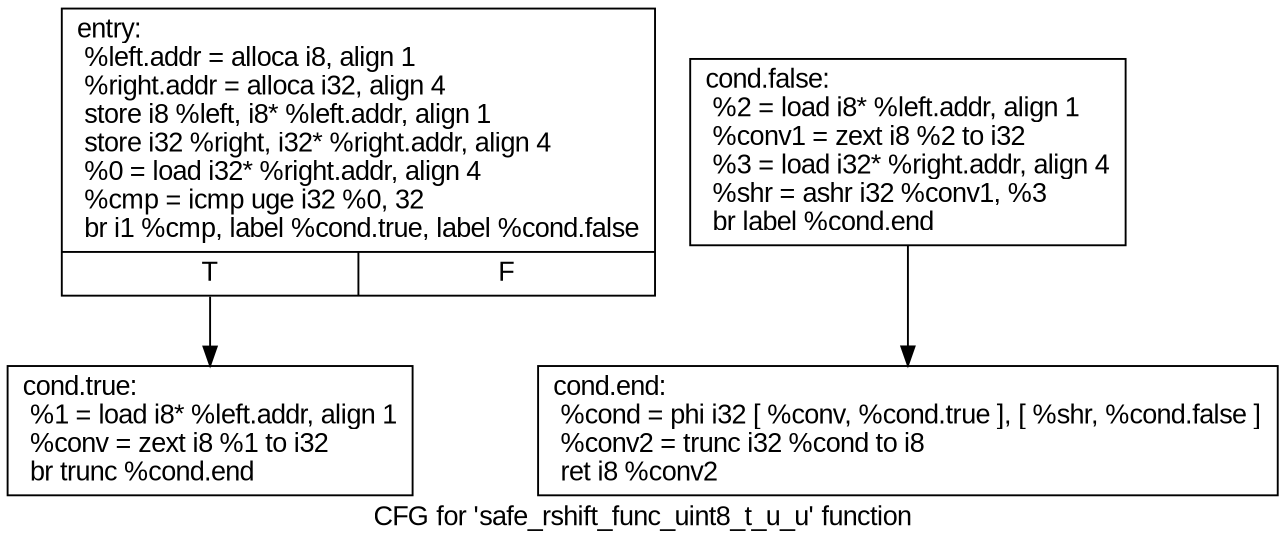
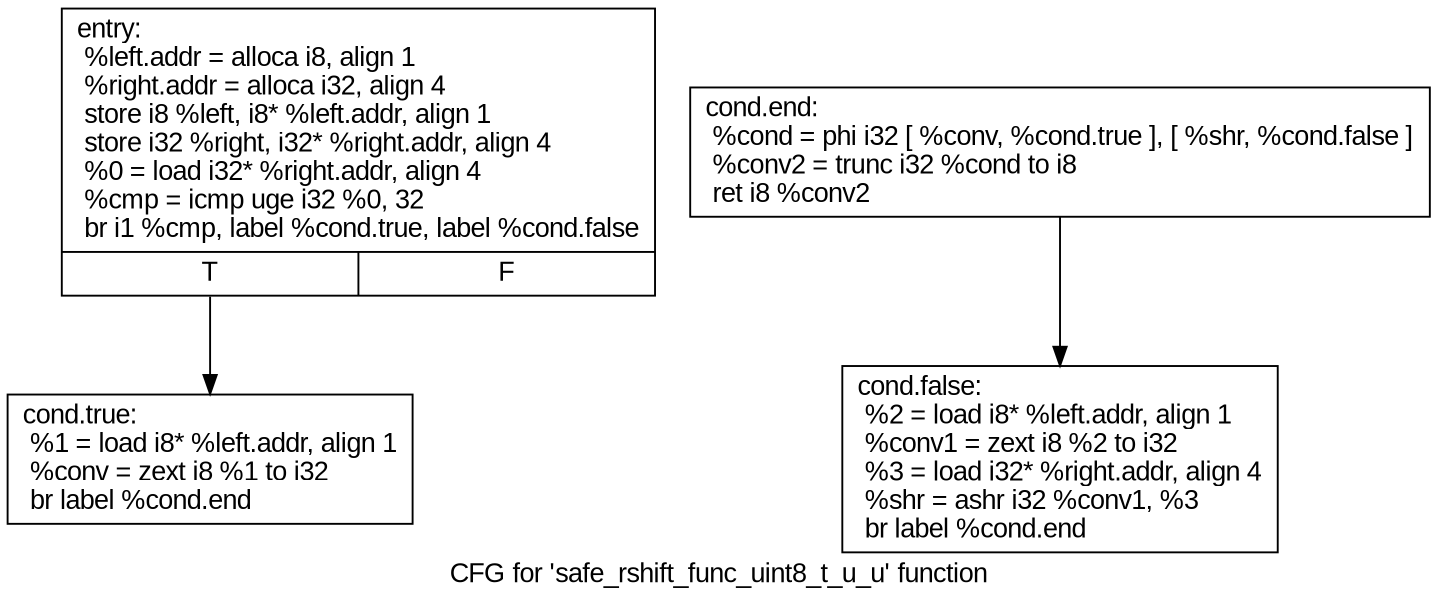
(908, 296) -> (1060, 282)
(139, 472) -> (138, 501)
